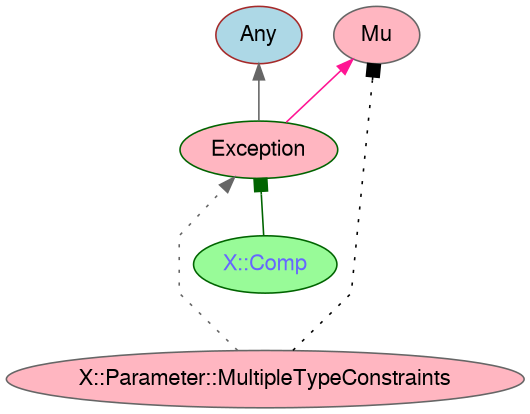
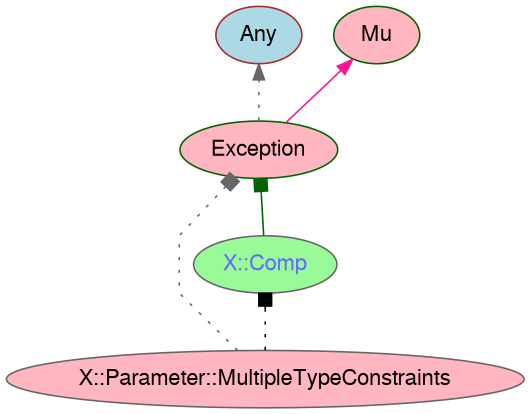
(377, 35) -> (377, 35)
(259, 100) -> (259, 100)
(358, 227) -> (265, 330)
(265, 264) -> (265, 264)
(179, 273) -> (179, 273)
